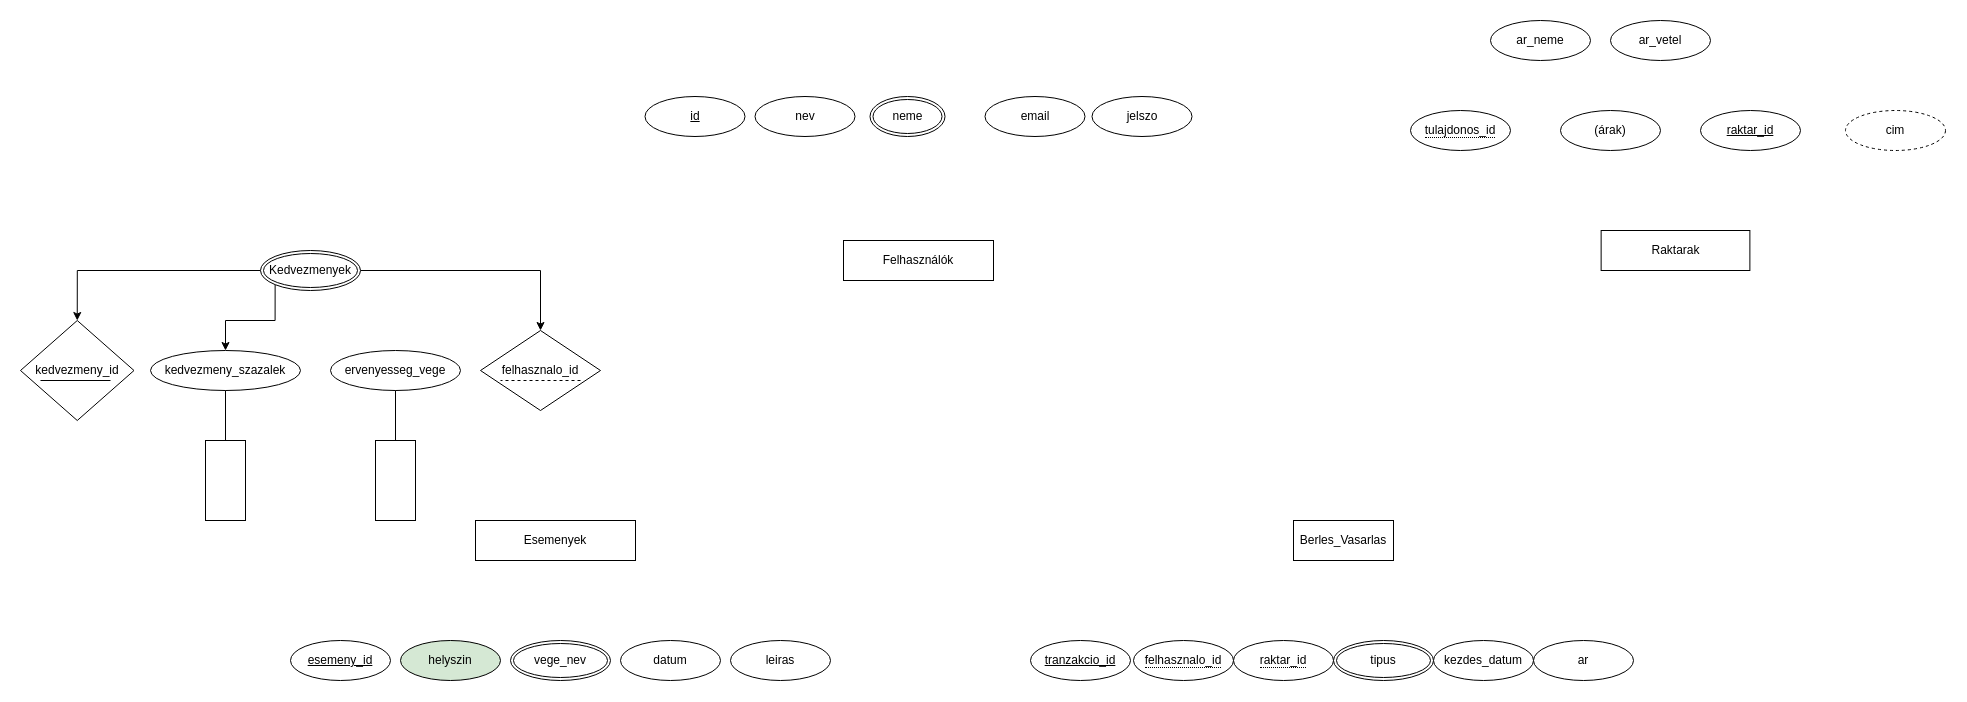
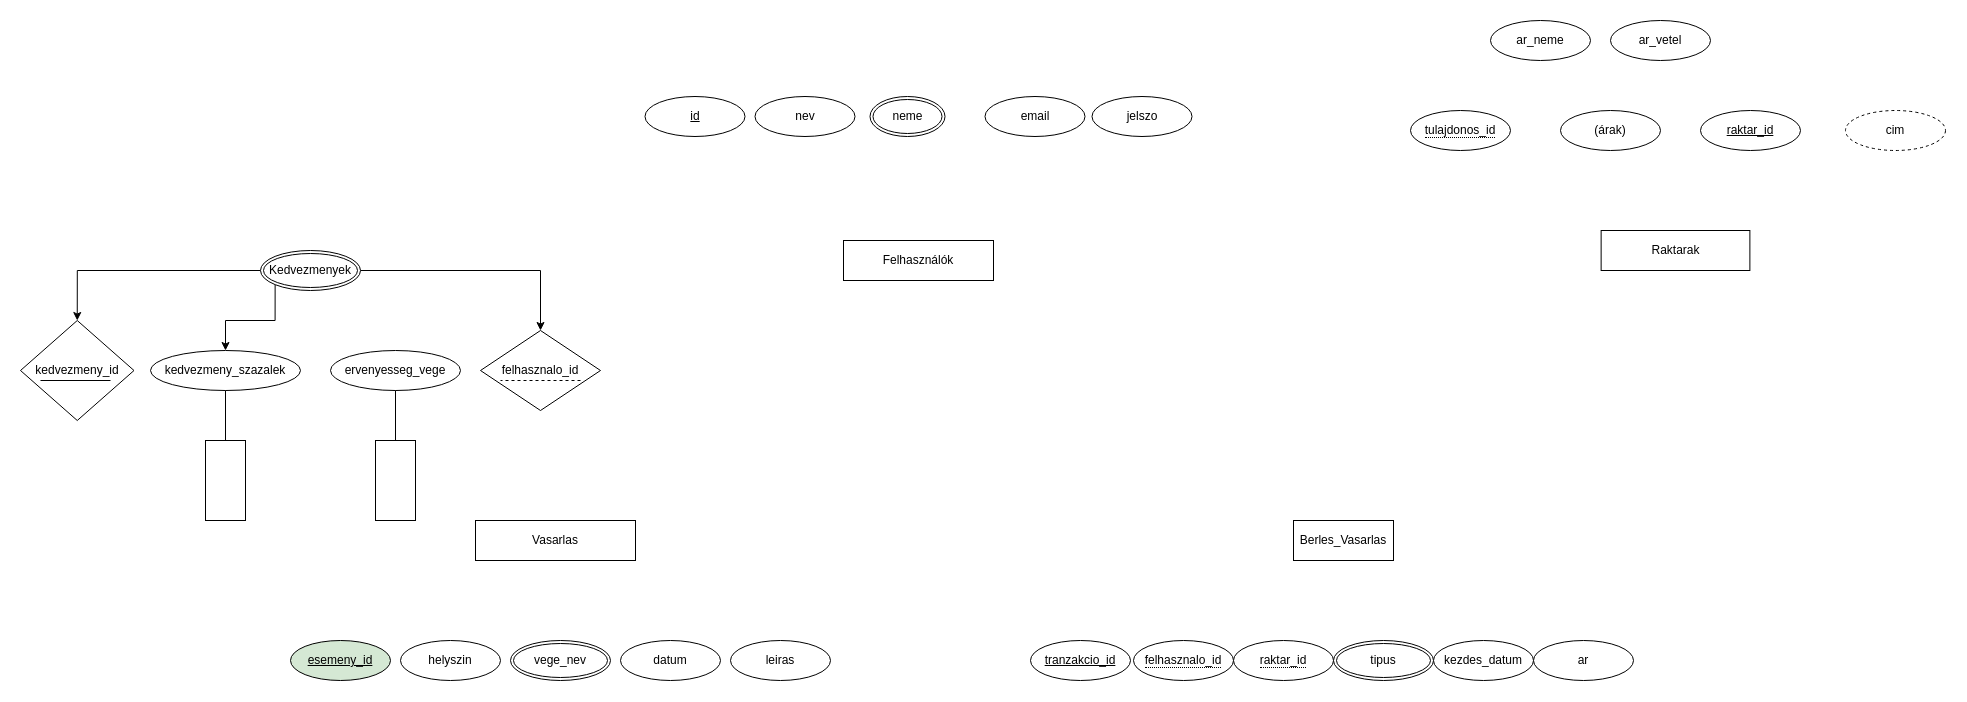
(556, 541) -> (556, 541)
(341, 661) -> (341, 661)
(451, 661) -> (451, 661)
